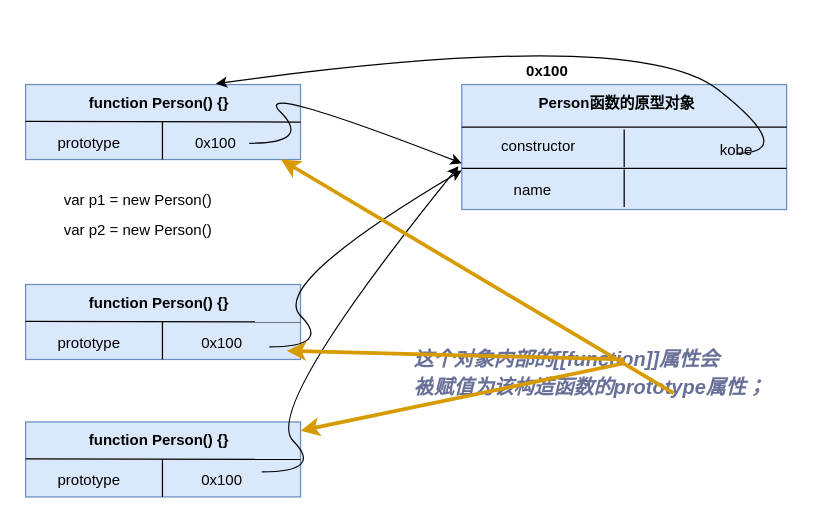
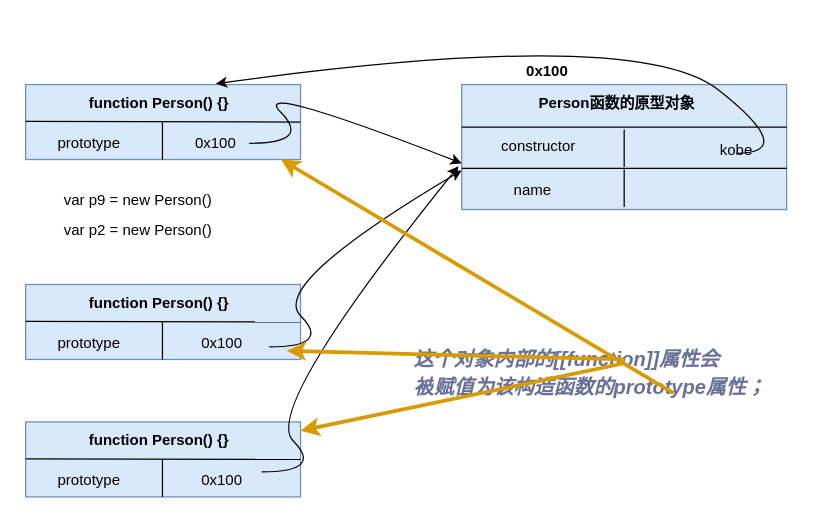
(145, 201) -> (145, 201)
